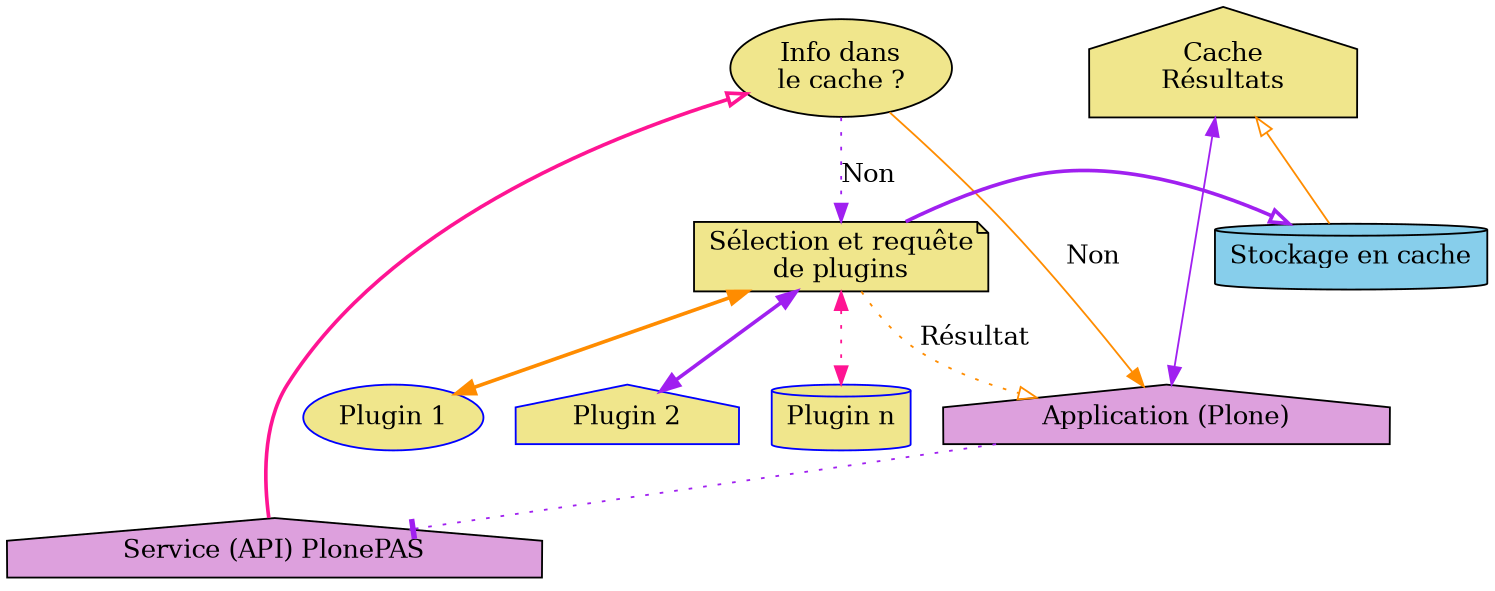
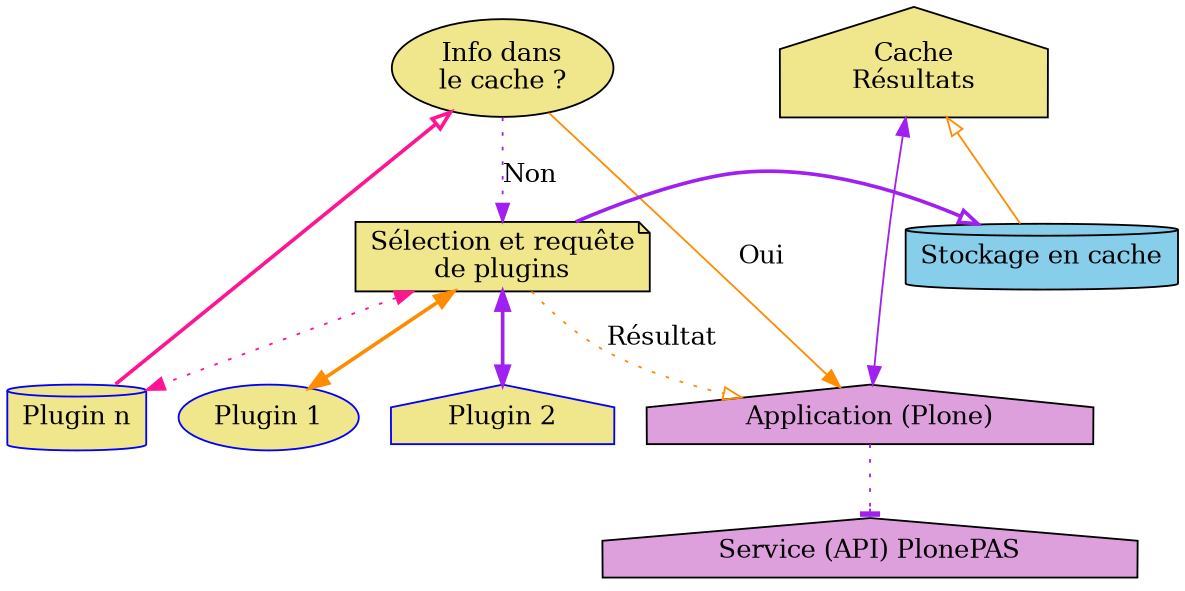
(426, 244) -> (276, 254)
(1093, 257) -> (761, 257)
